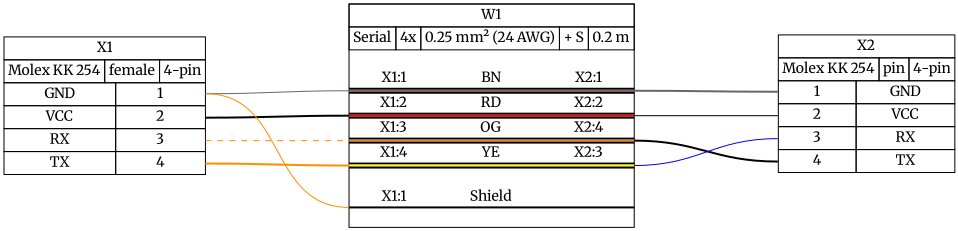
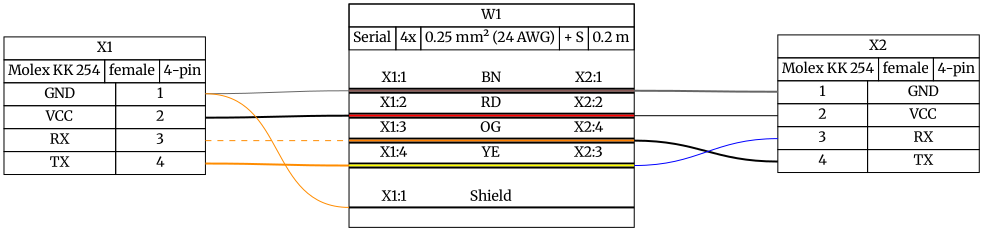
(894, 69) -> (906, 69)
